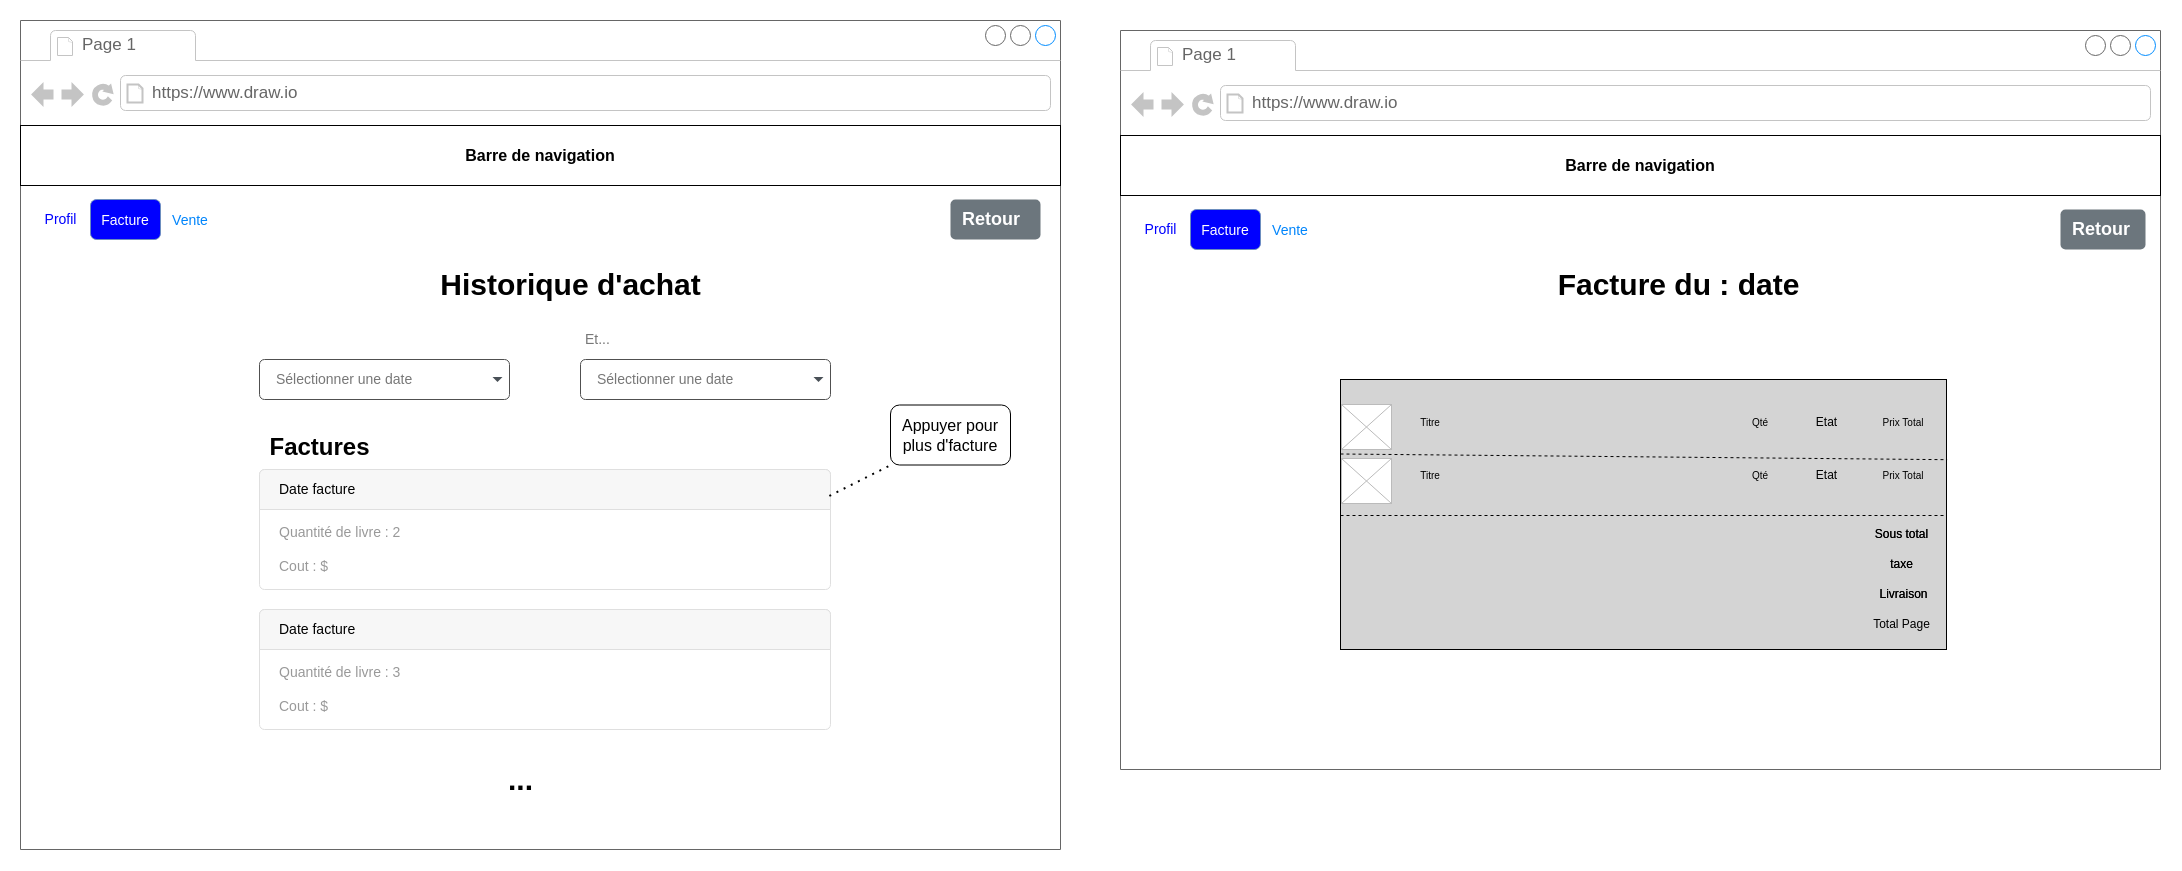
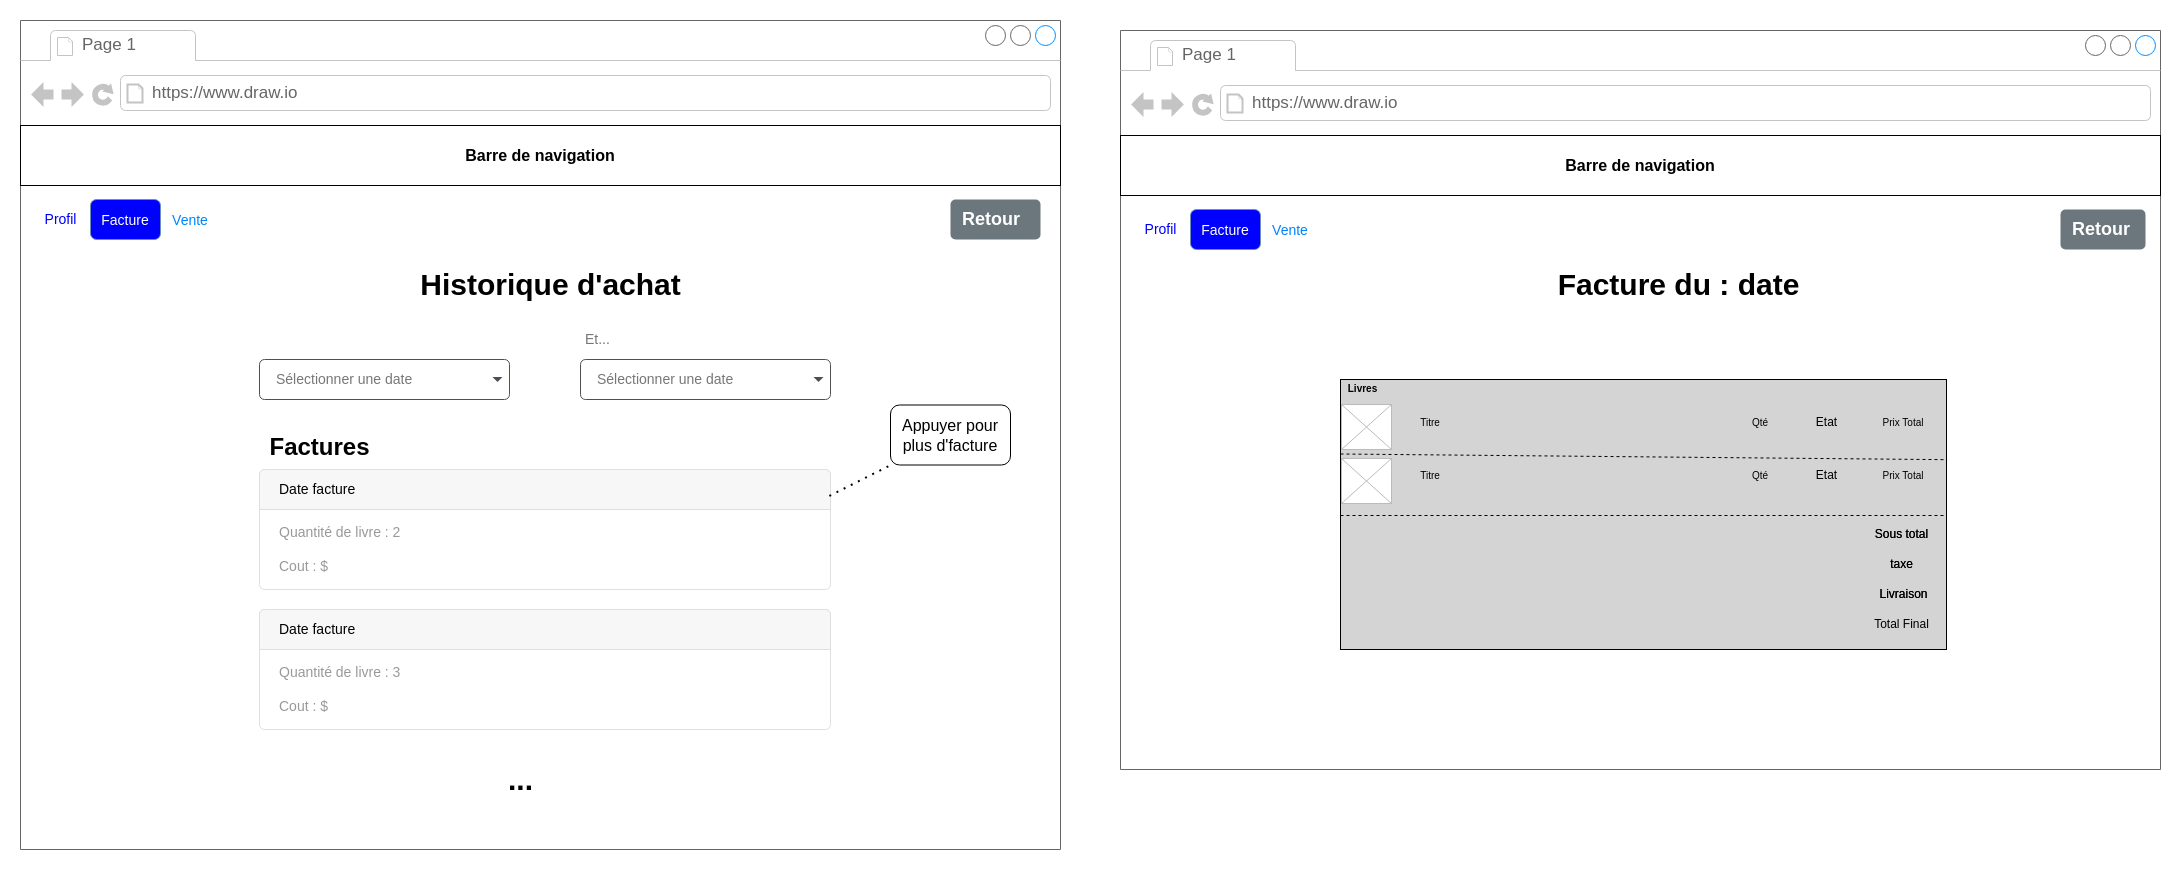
(571, 285) -> (551, 285)
none -> (1363, 388)
(1902, 625) -> (1902, 625)
